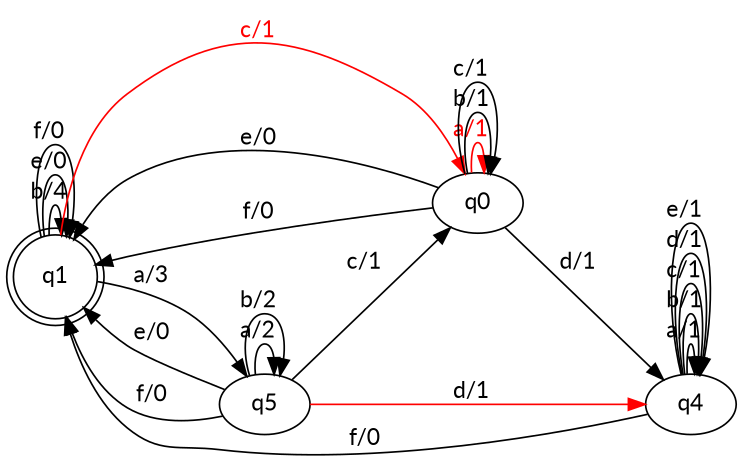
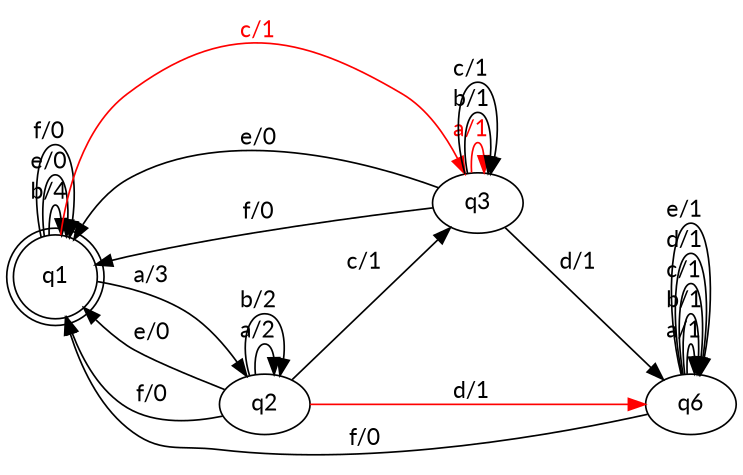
(478, 203) -> (478, 203)
(265, 404) -> (265, 404)
(691, 404) -> (691, 404)
